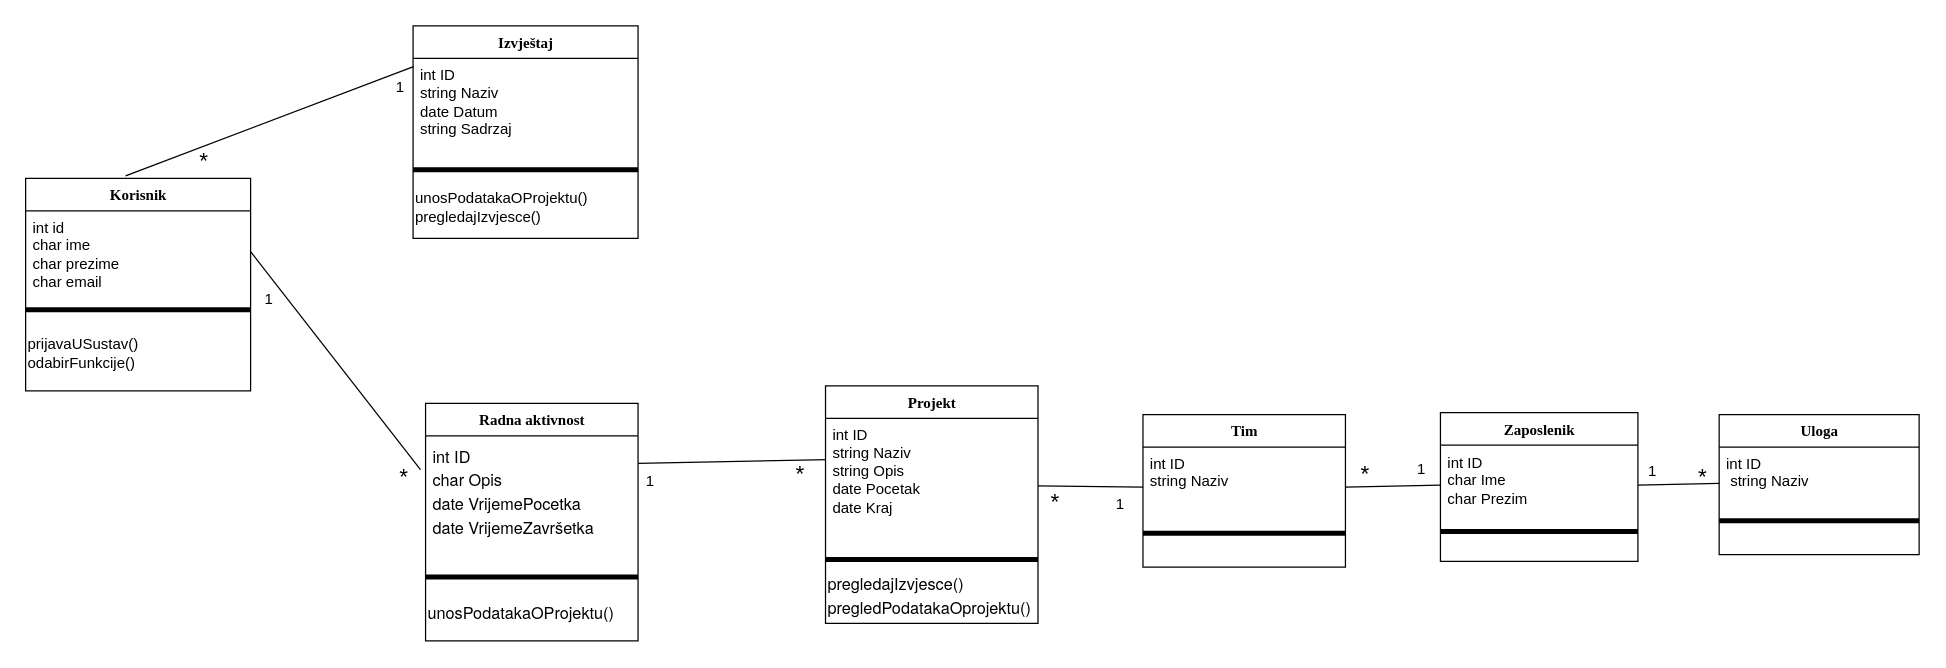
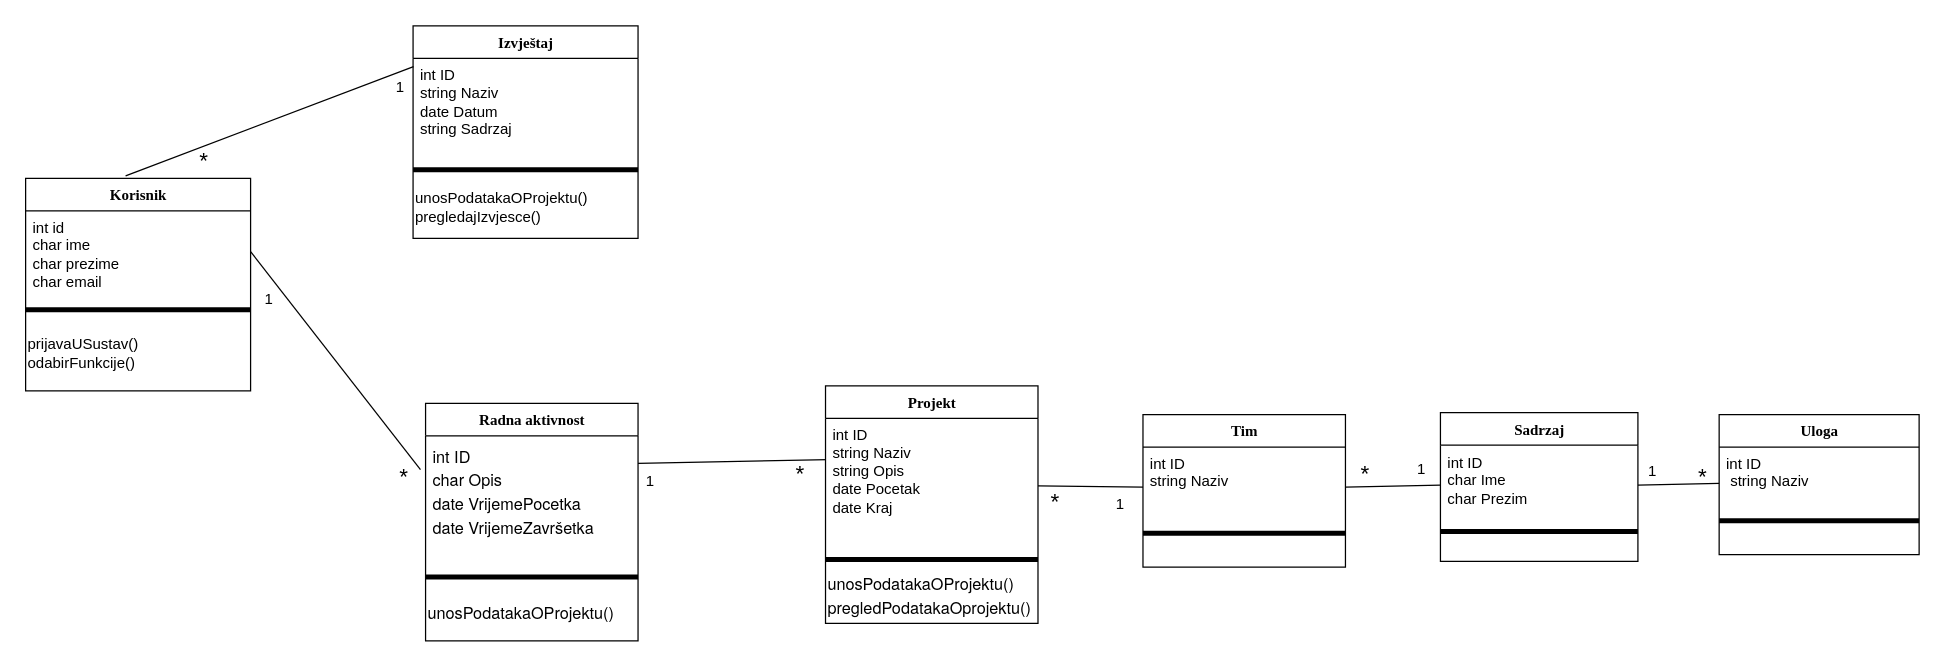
(1540, 431) -> (1540, 431)
(933, 594) -> (933, 594)
